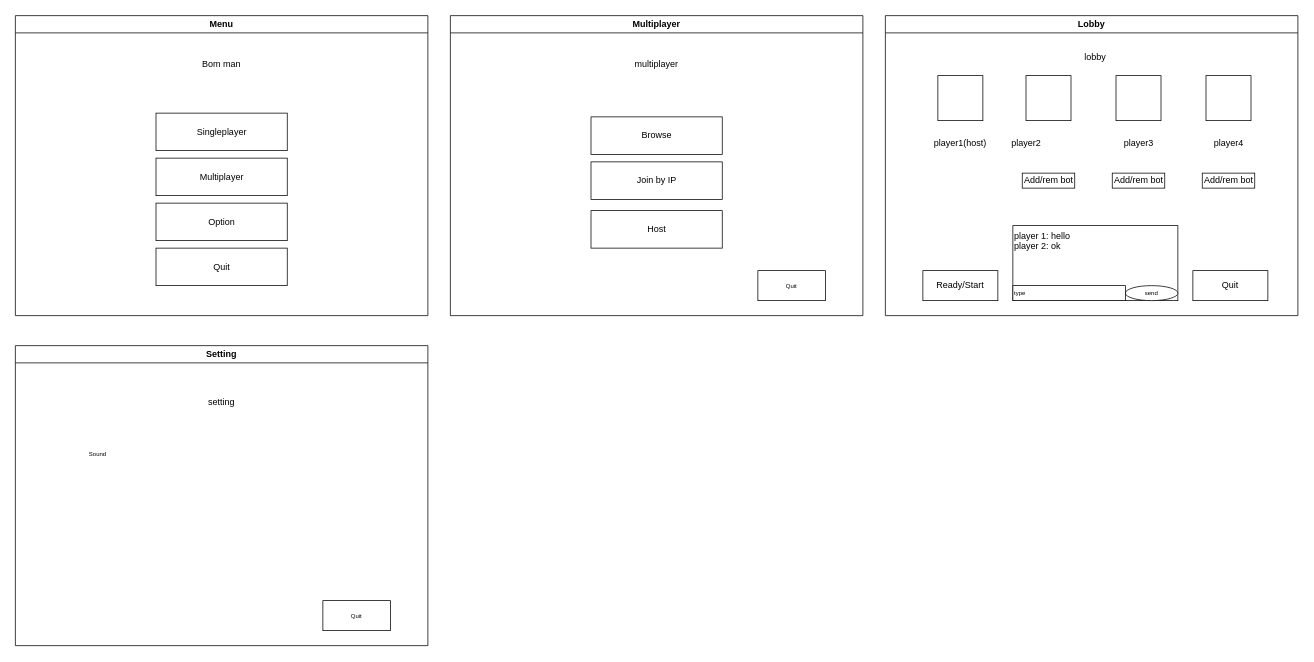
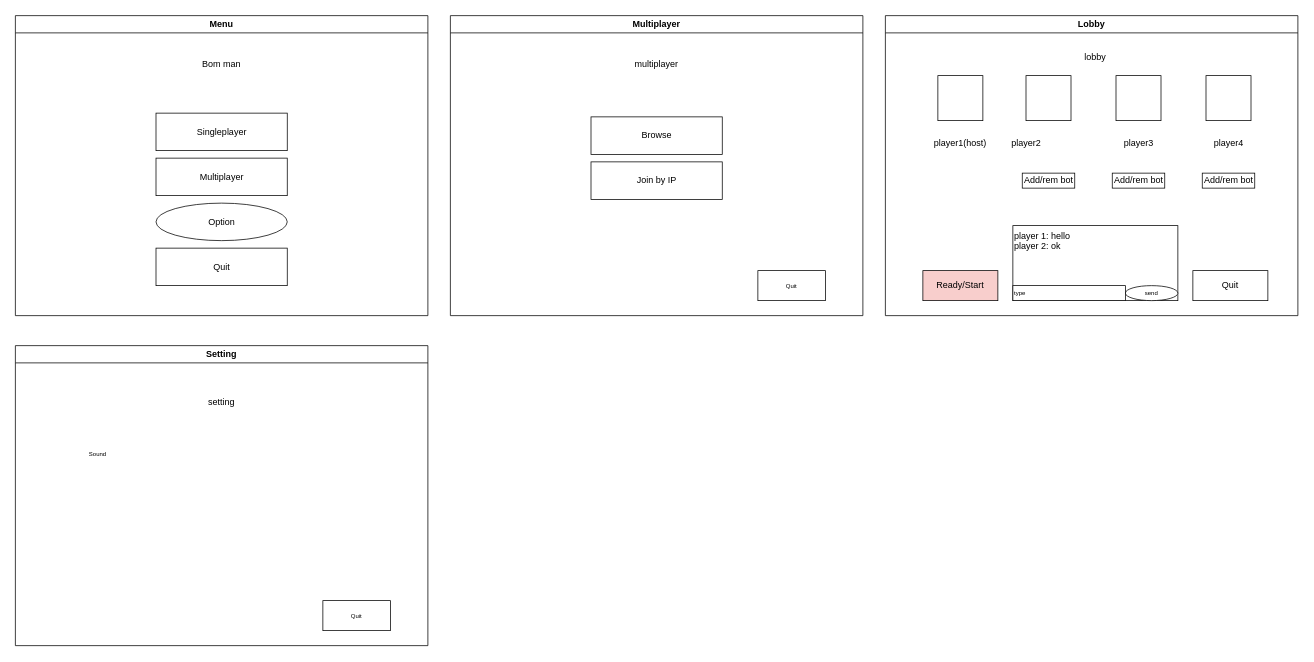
(222, 222) -> (222, 222)
(657, 229) -> none
(960, 285) -> (960, 285)
